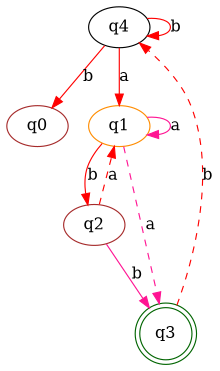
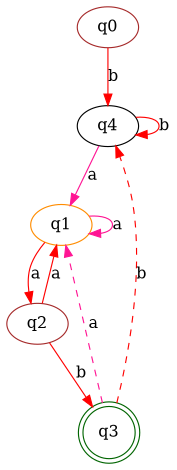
(119, 71) -> (87, 170)
(82, 72) -> (108, 71)
(93, 176) -> (36, 274)
(105, 181) -> (48, 280)
(140, 220) -> (85, 330)
(125, 271) -> (68, 370)
